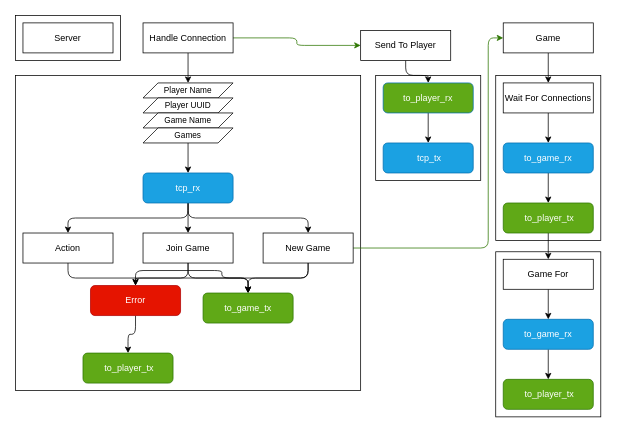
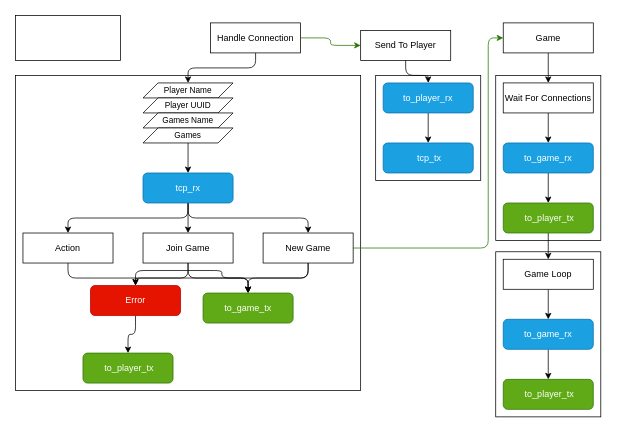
(68, 38) -> none
(188, 38) -> (255, 38)
(428, 98) -> (428, 98)
(188, 120) -> (188, 120)
(548, 274) -> (548, 274)
